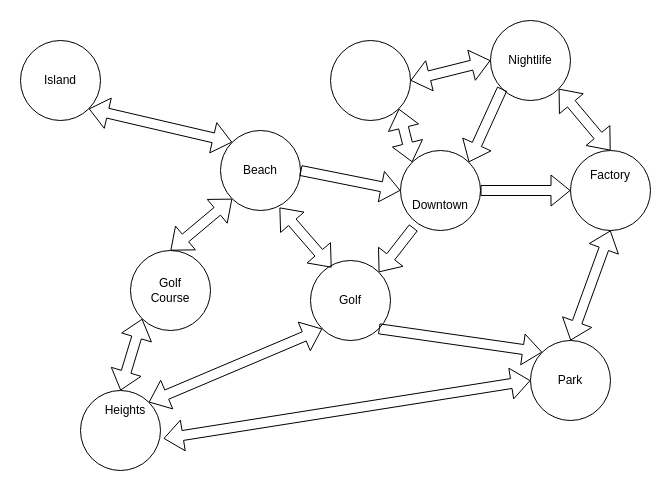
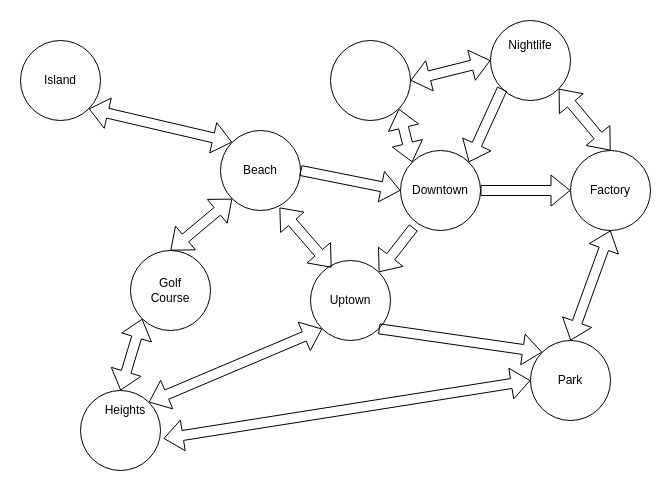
(531, 61) -> (531, 46)
(611, 176) -> (611, 191)
(441, 206) -> (441, 191)
(351, 301) -> (351, 301)
